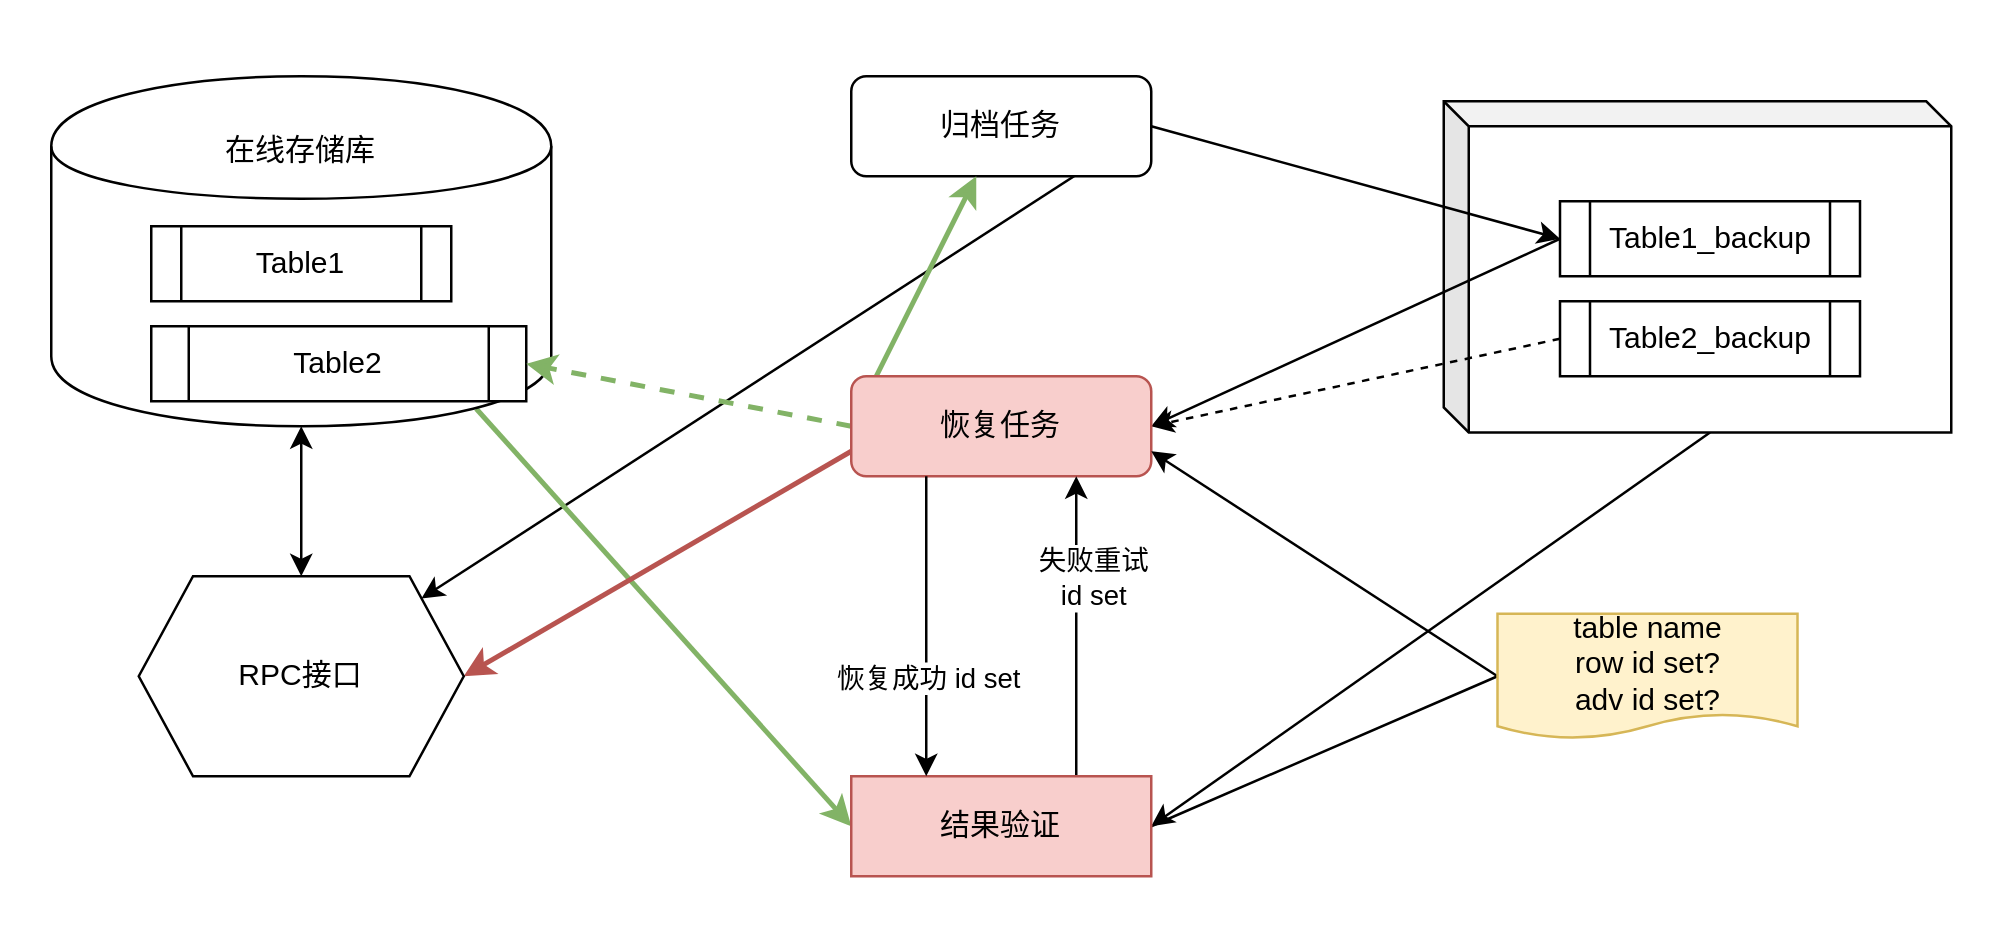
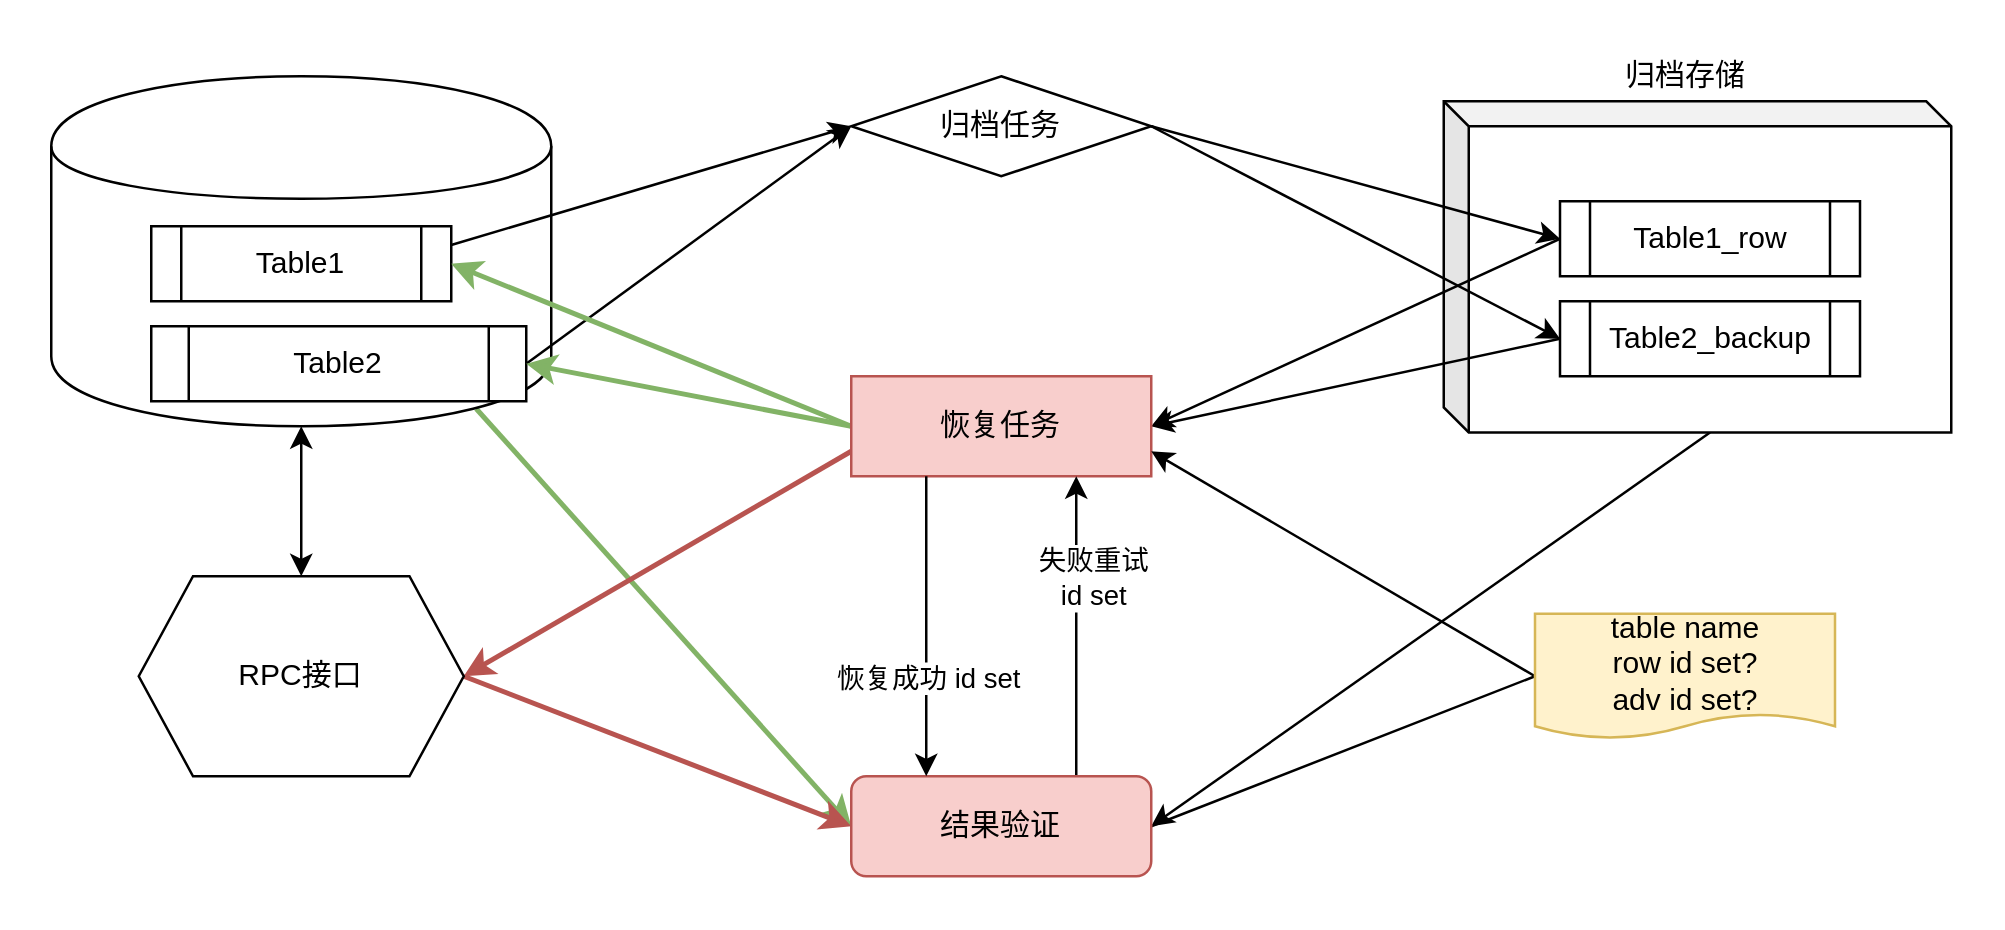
none -> (1685, 76)
(1001, 126) -> (1001, 126)
(301, 151) -> none
none -> (643, 188)
none -> (715, 226)
(1711, 239) -> (1711, 239)
(901, 327) -> (669, 352)
(839, 328) -> (1309, 208)
(1315, 391) -> (1315, 391)
(771, 411) -> (771, 411)
(1001, 426) -> (1001, 426)
(1648, 676) -> (1685, 676)
none -> (648, 748)
(1001, 826) -> (1001, 826)
